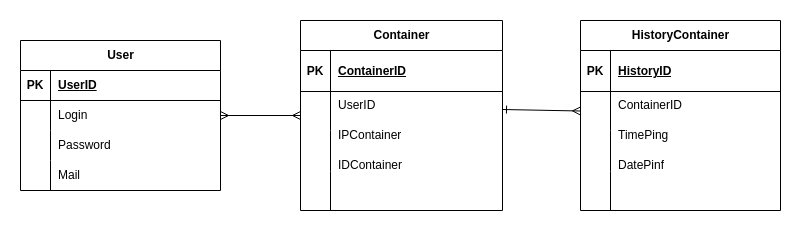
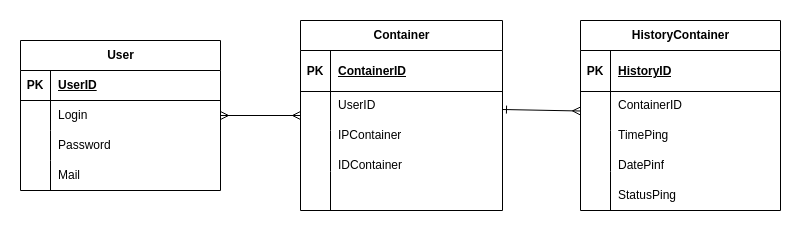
none -> (696, 196)
